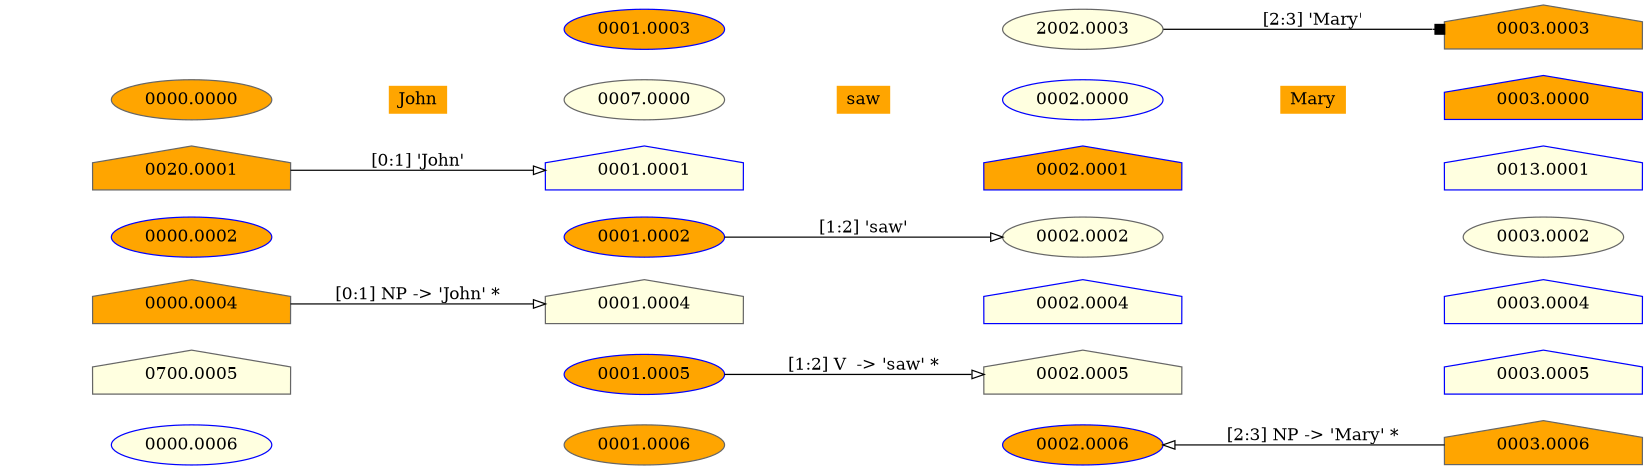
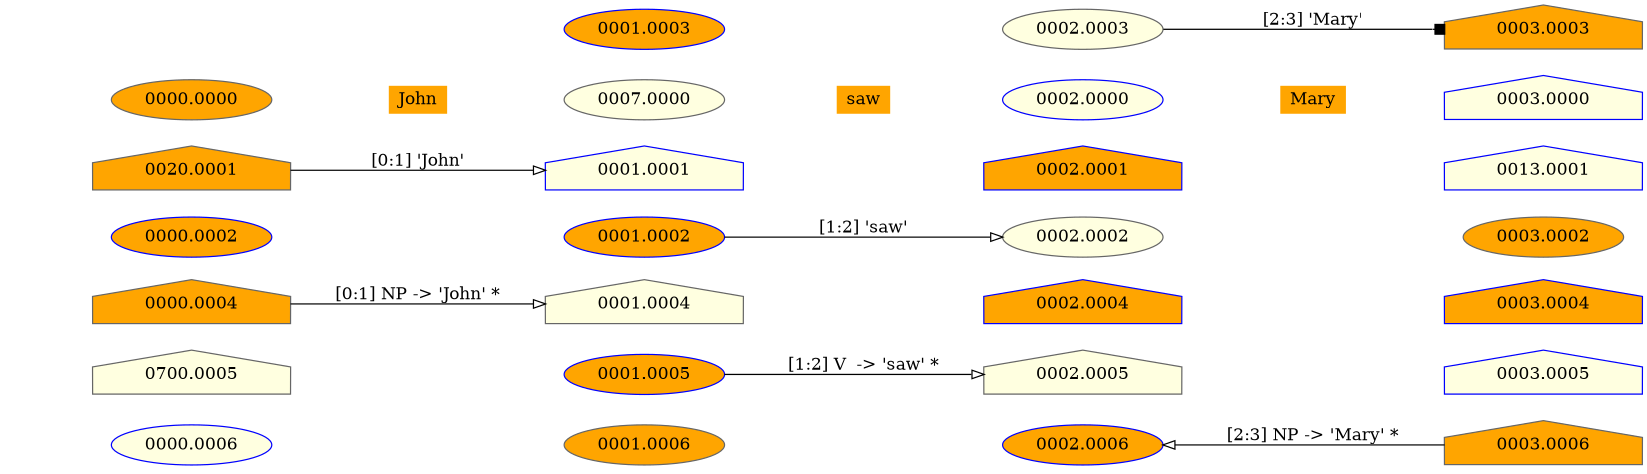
(1083, 29) -> (1083, 29)
(1543, 100) -> (1543, 100)
(1543, 237) -> (1543, 237)
(1083, 304) -> (1083, 304)
(1543, 304) -> (1543, 304)
